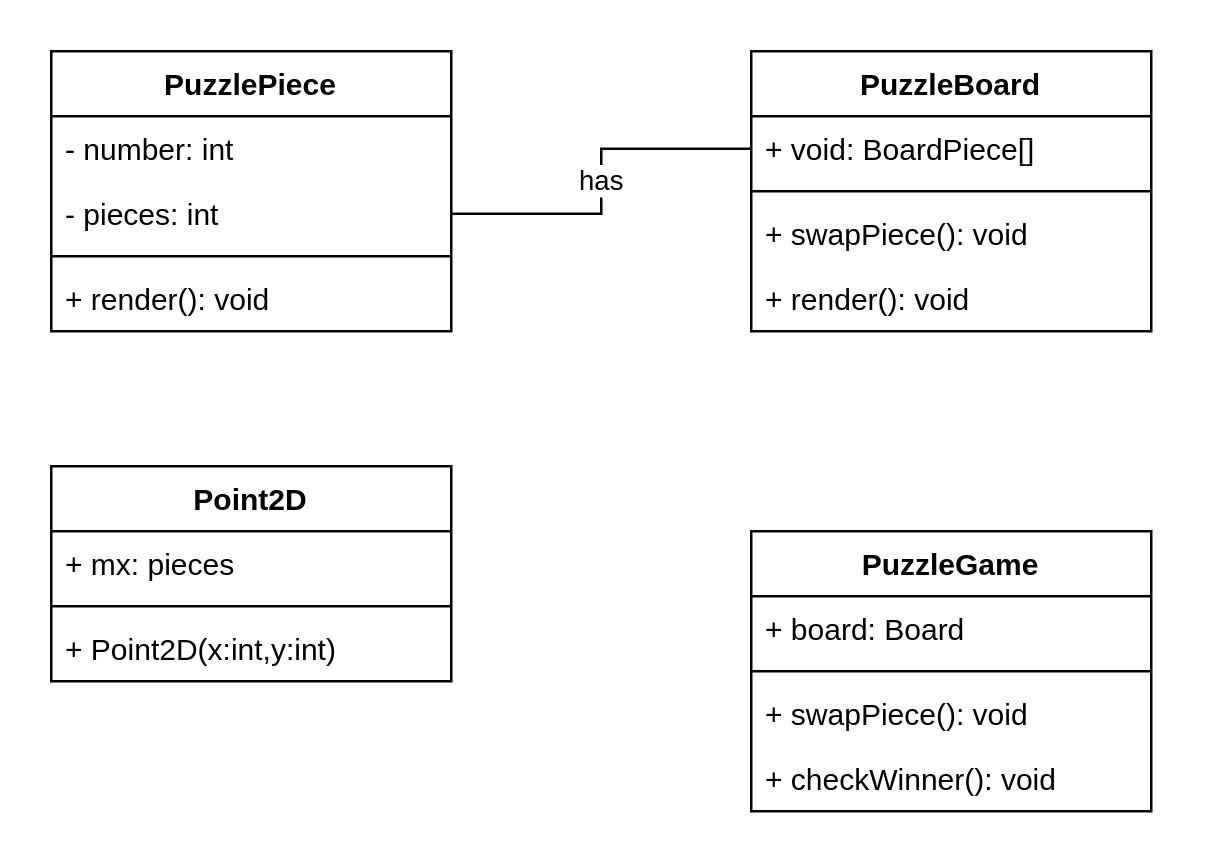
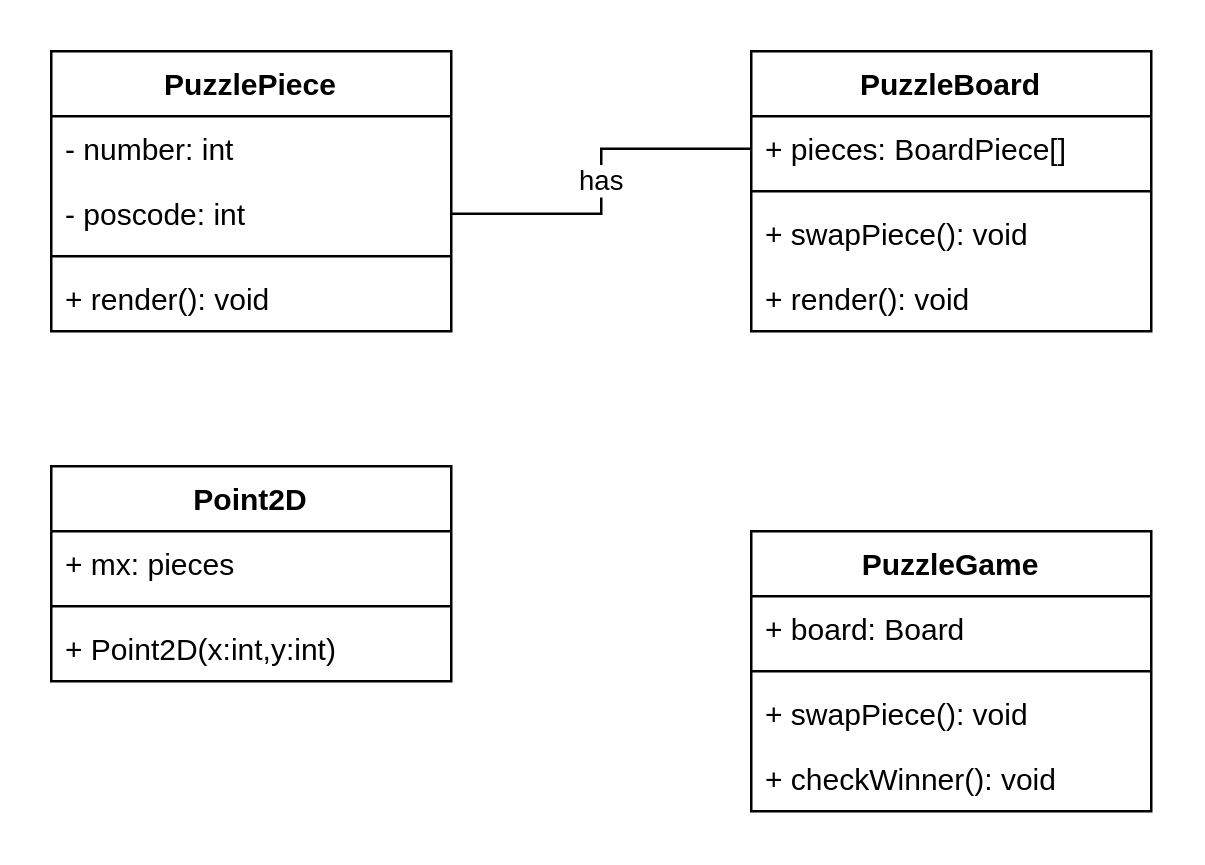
(914, 150) -> (930, 150)
(155, 215) -> (167, 215)
